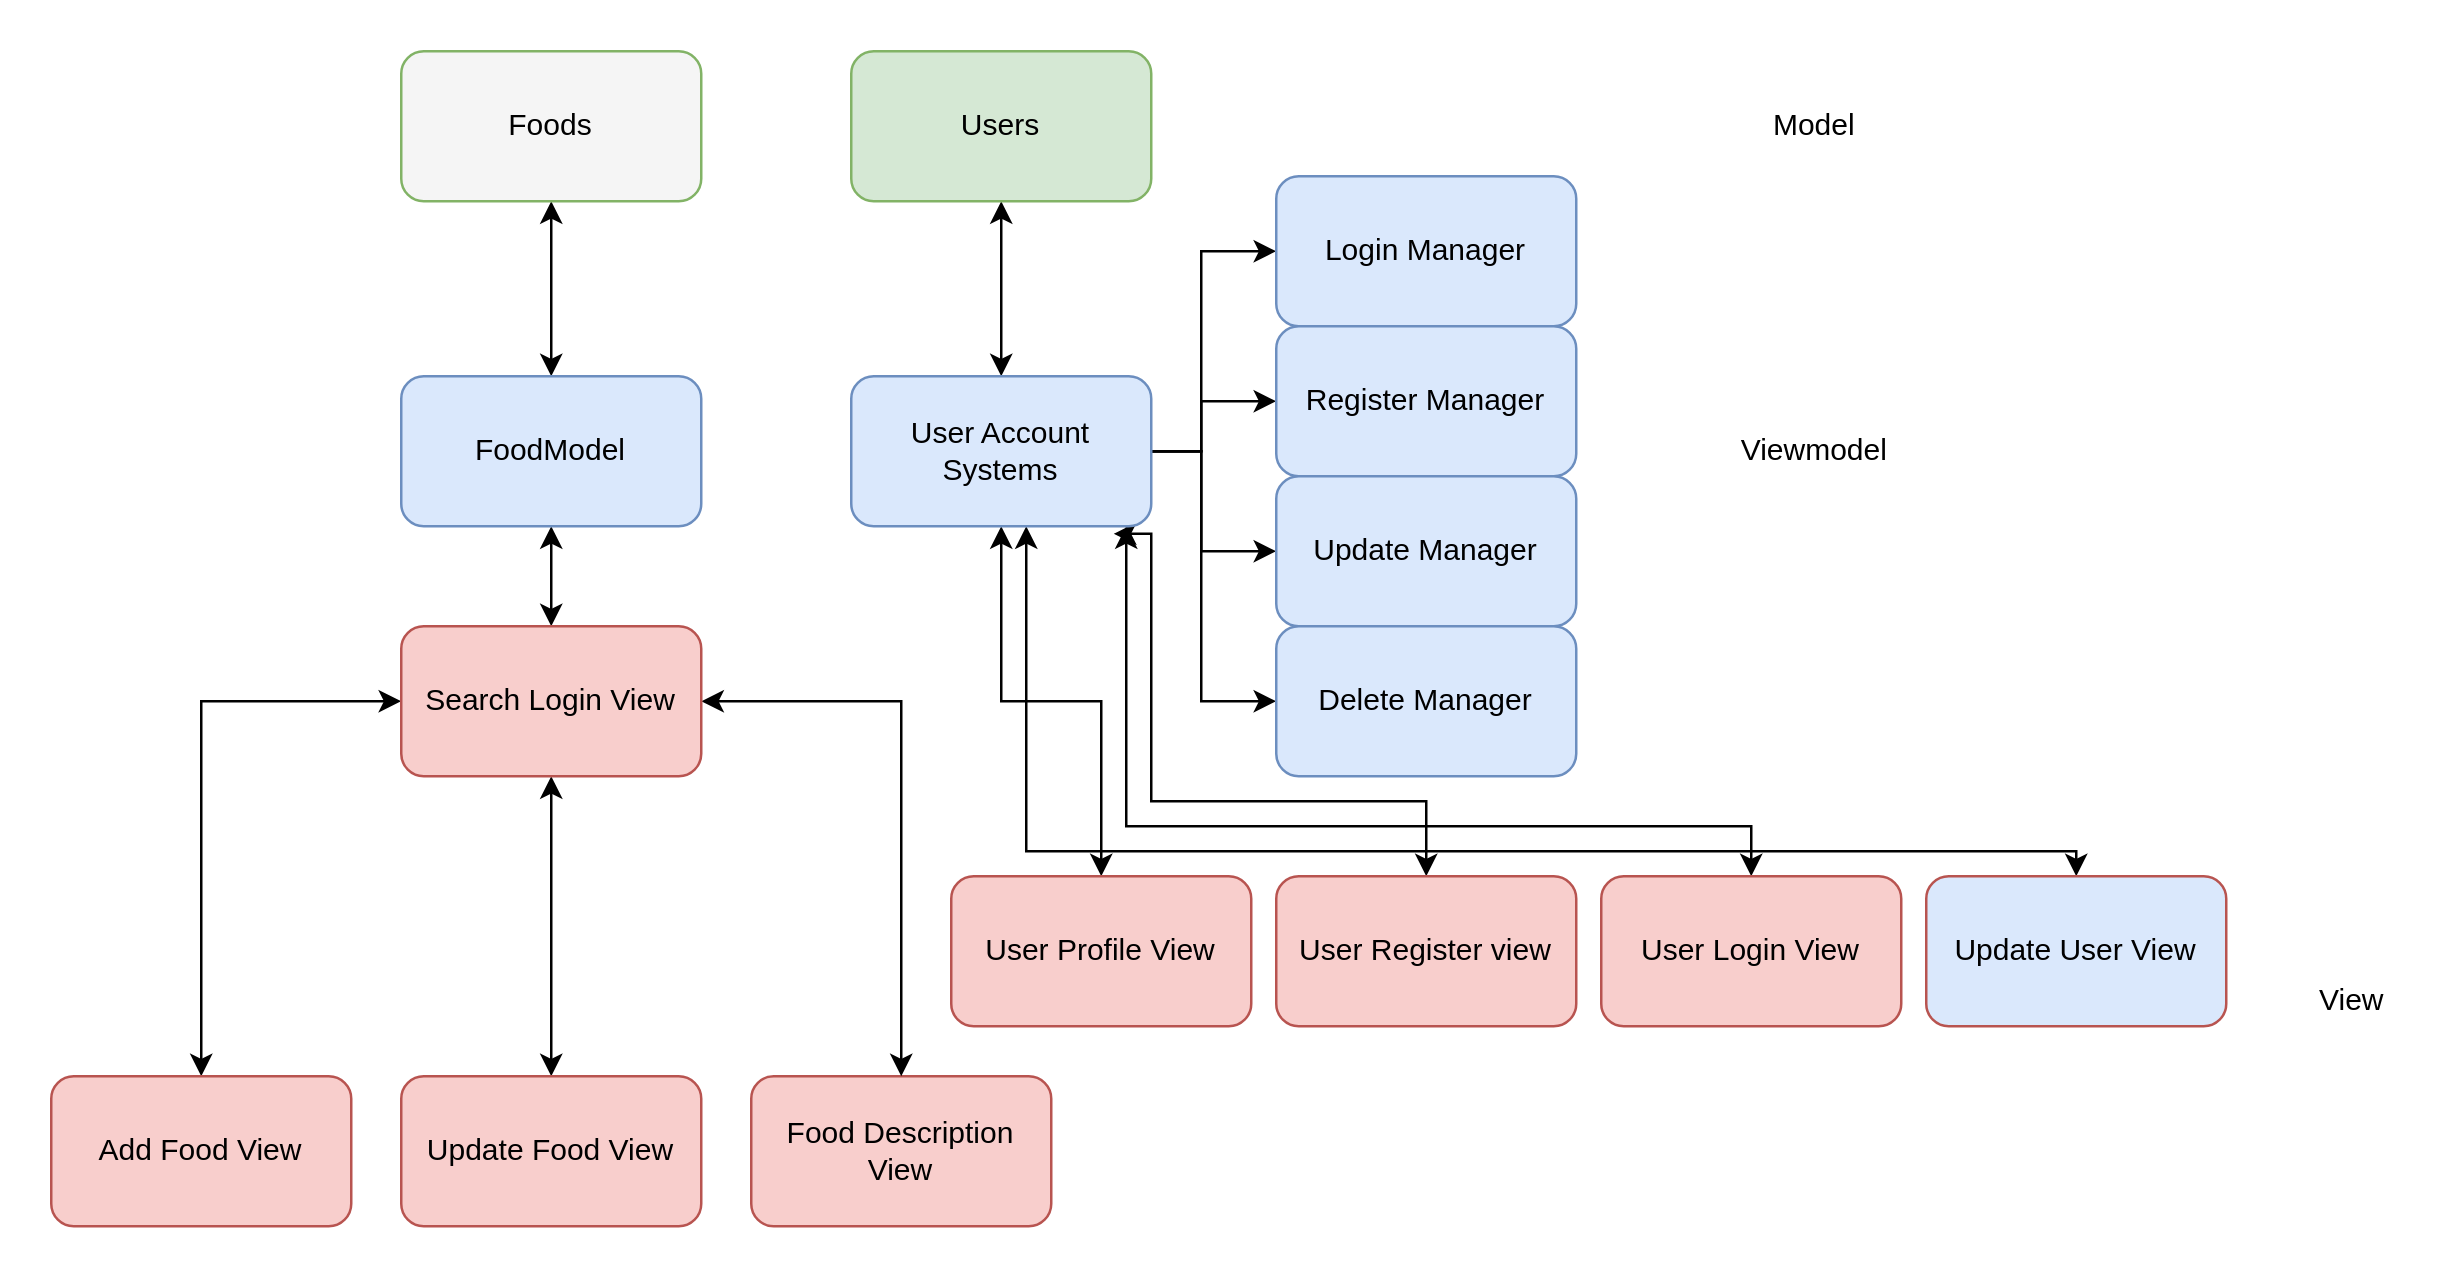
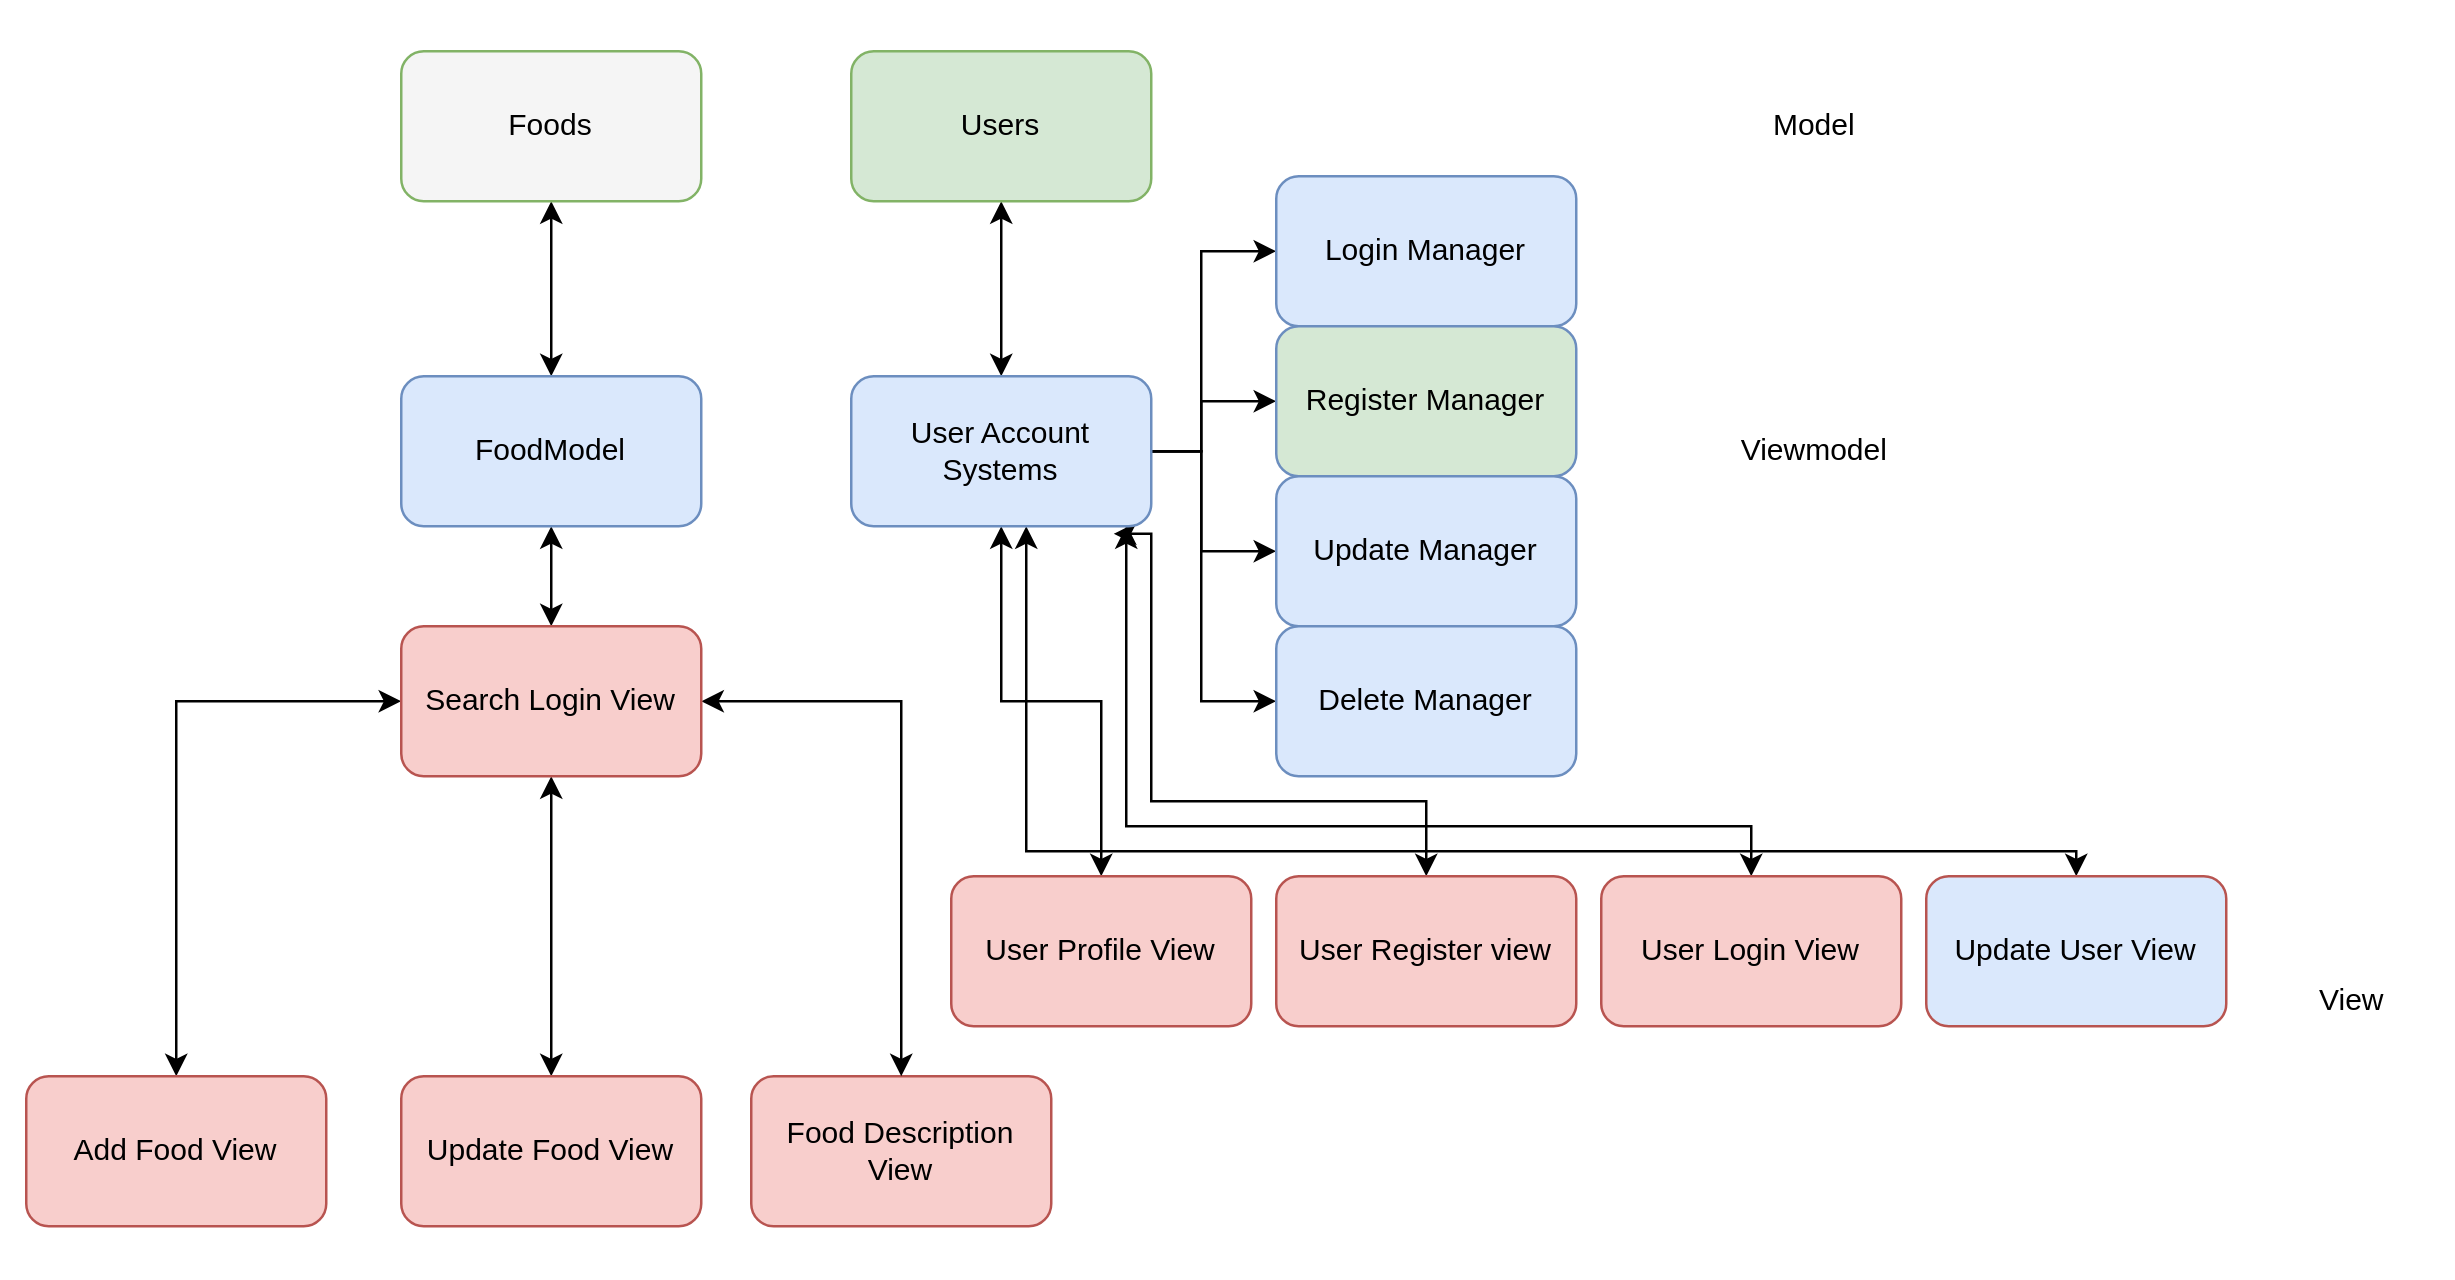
(1426, 401) -> (1426, 401)
(201, 1151) -> (176, 1151)
